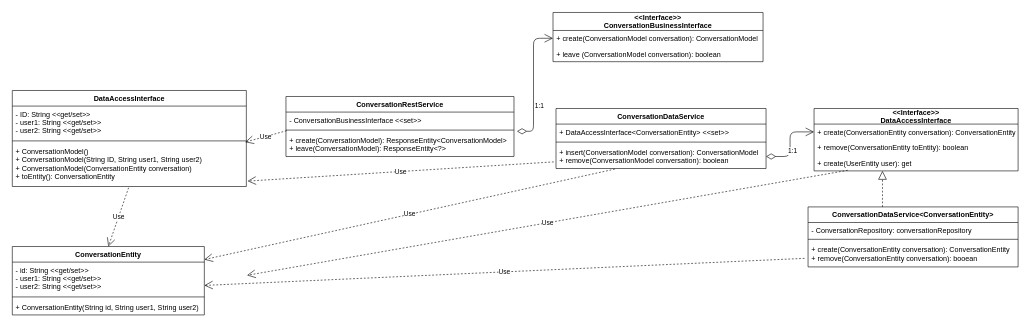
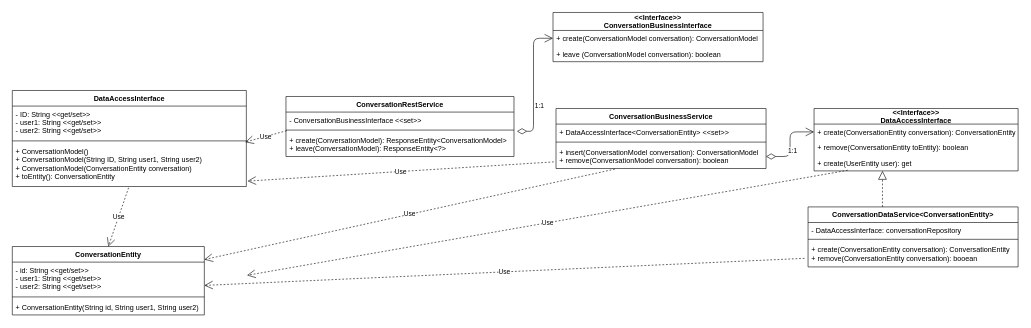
(661, 116) -> (661, 116)
(901, 230) -> (897, 230)
